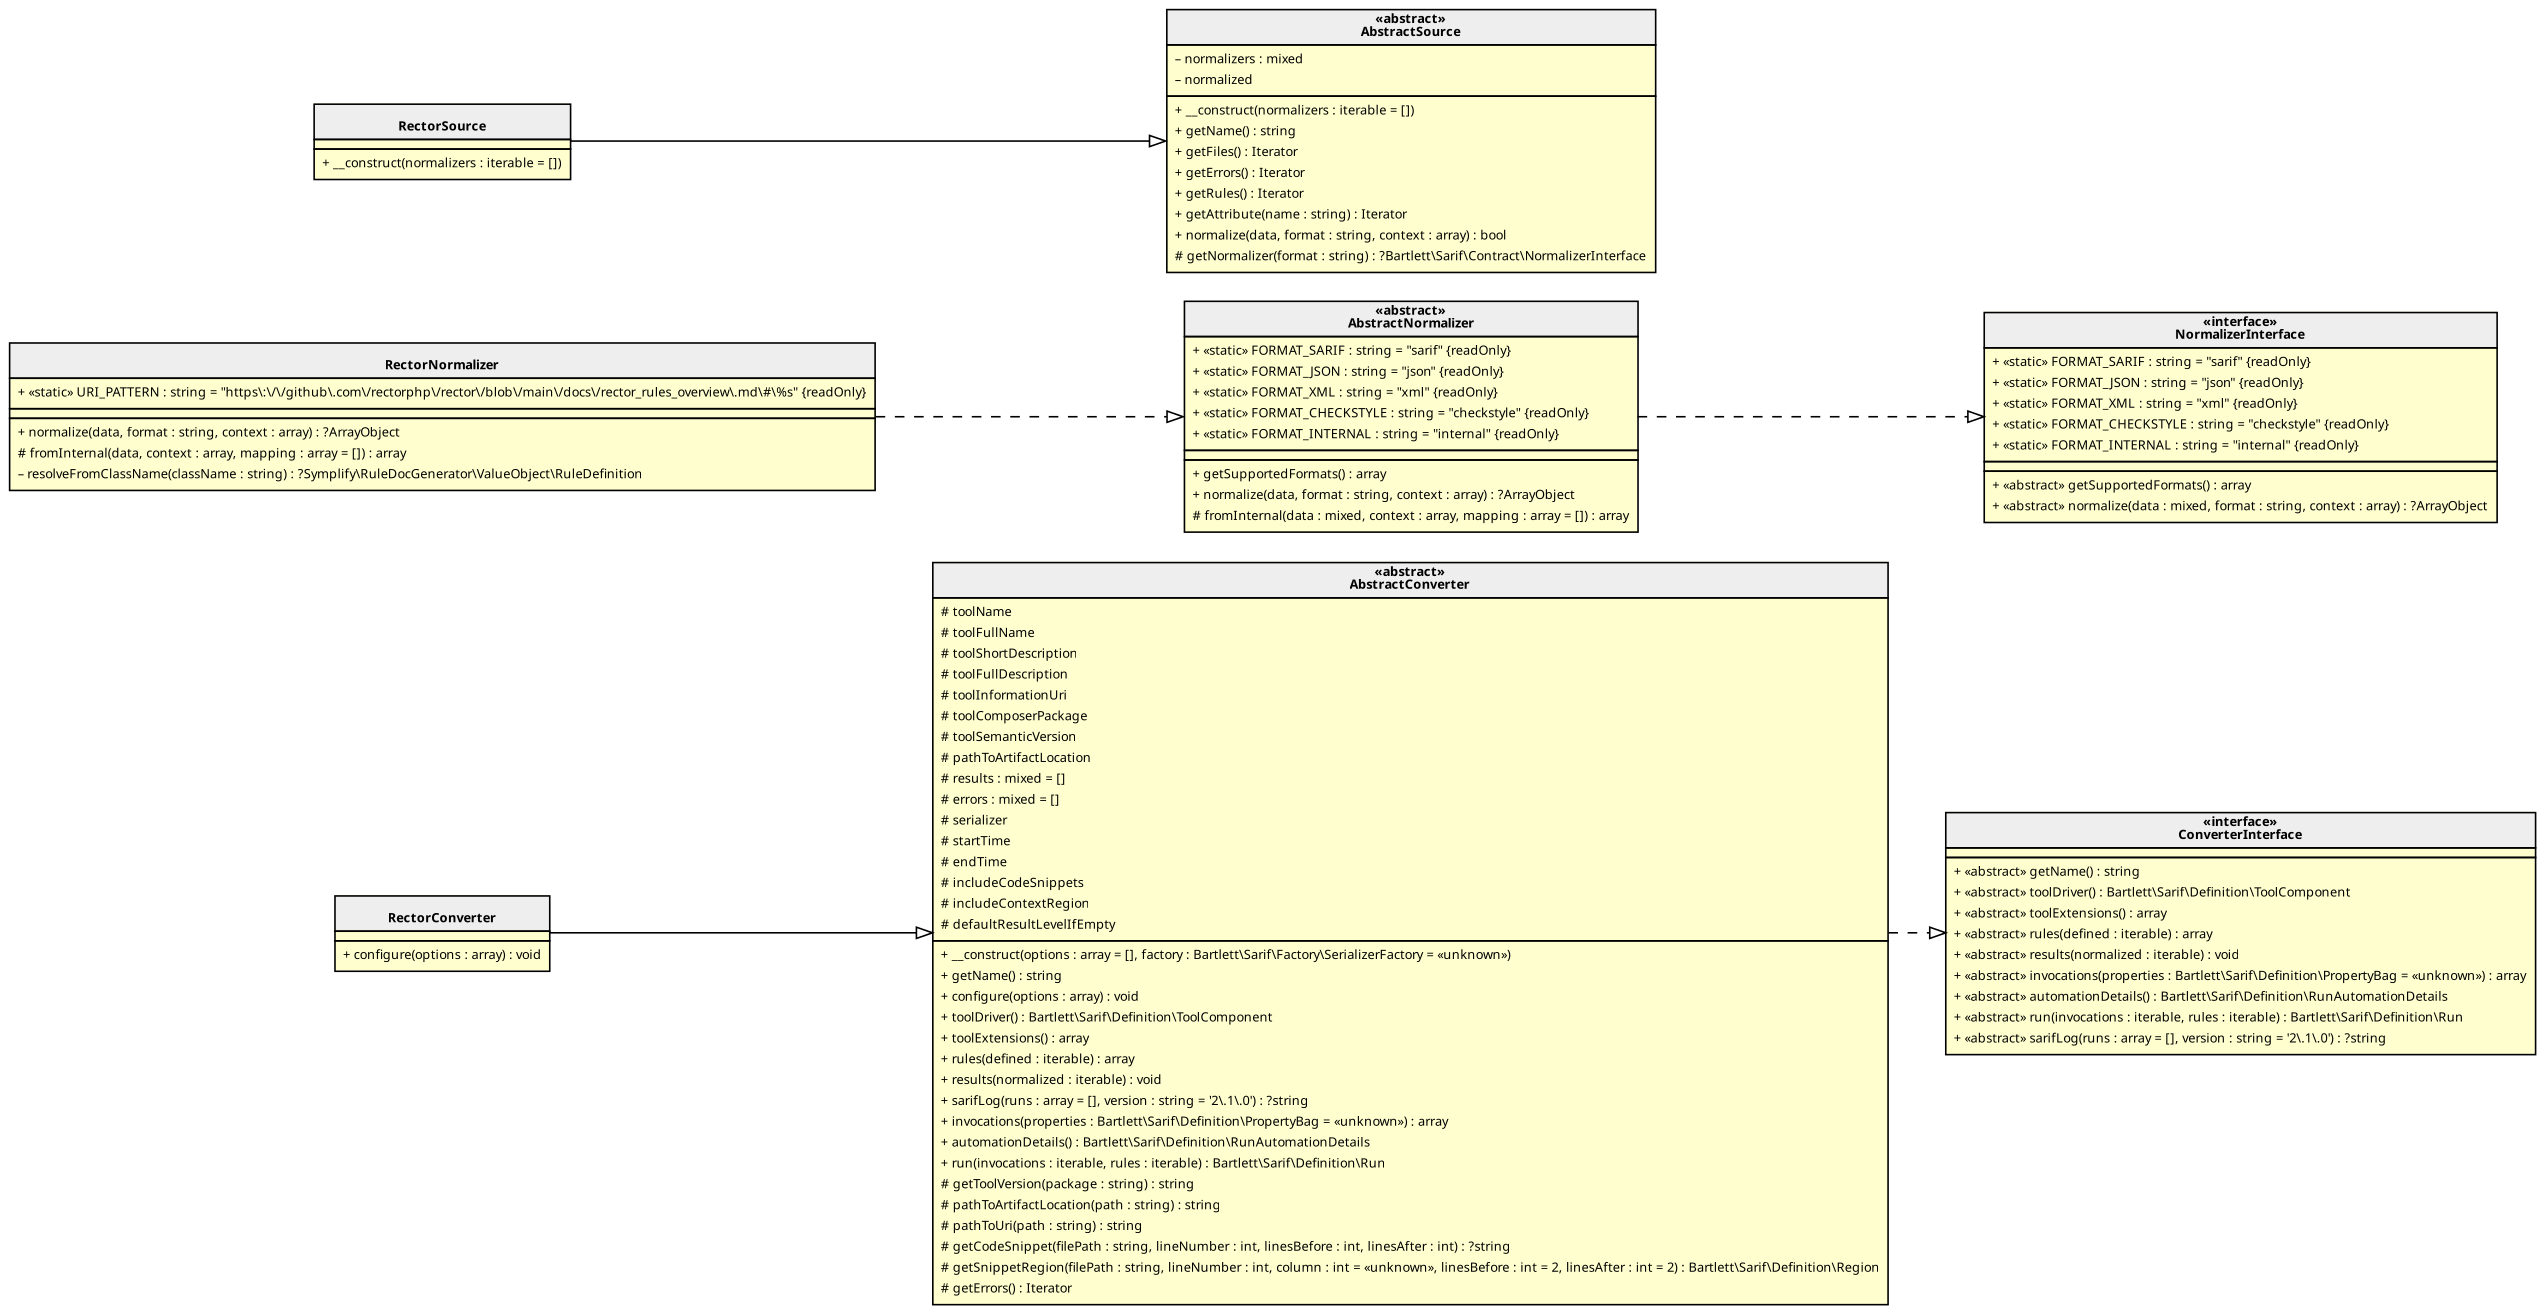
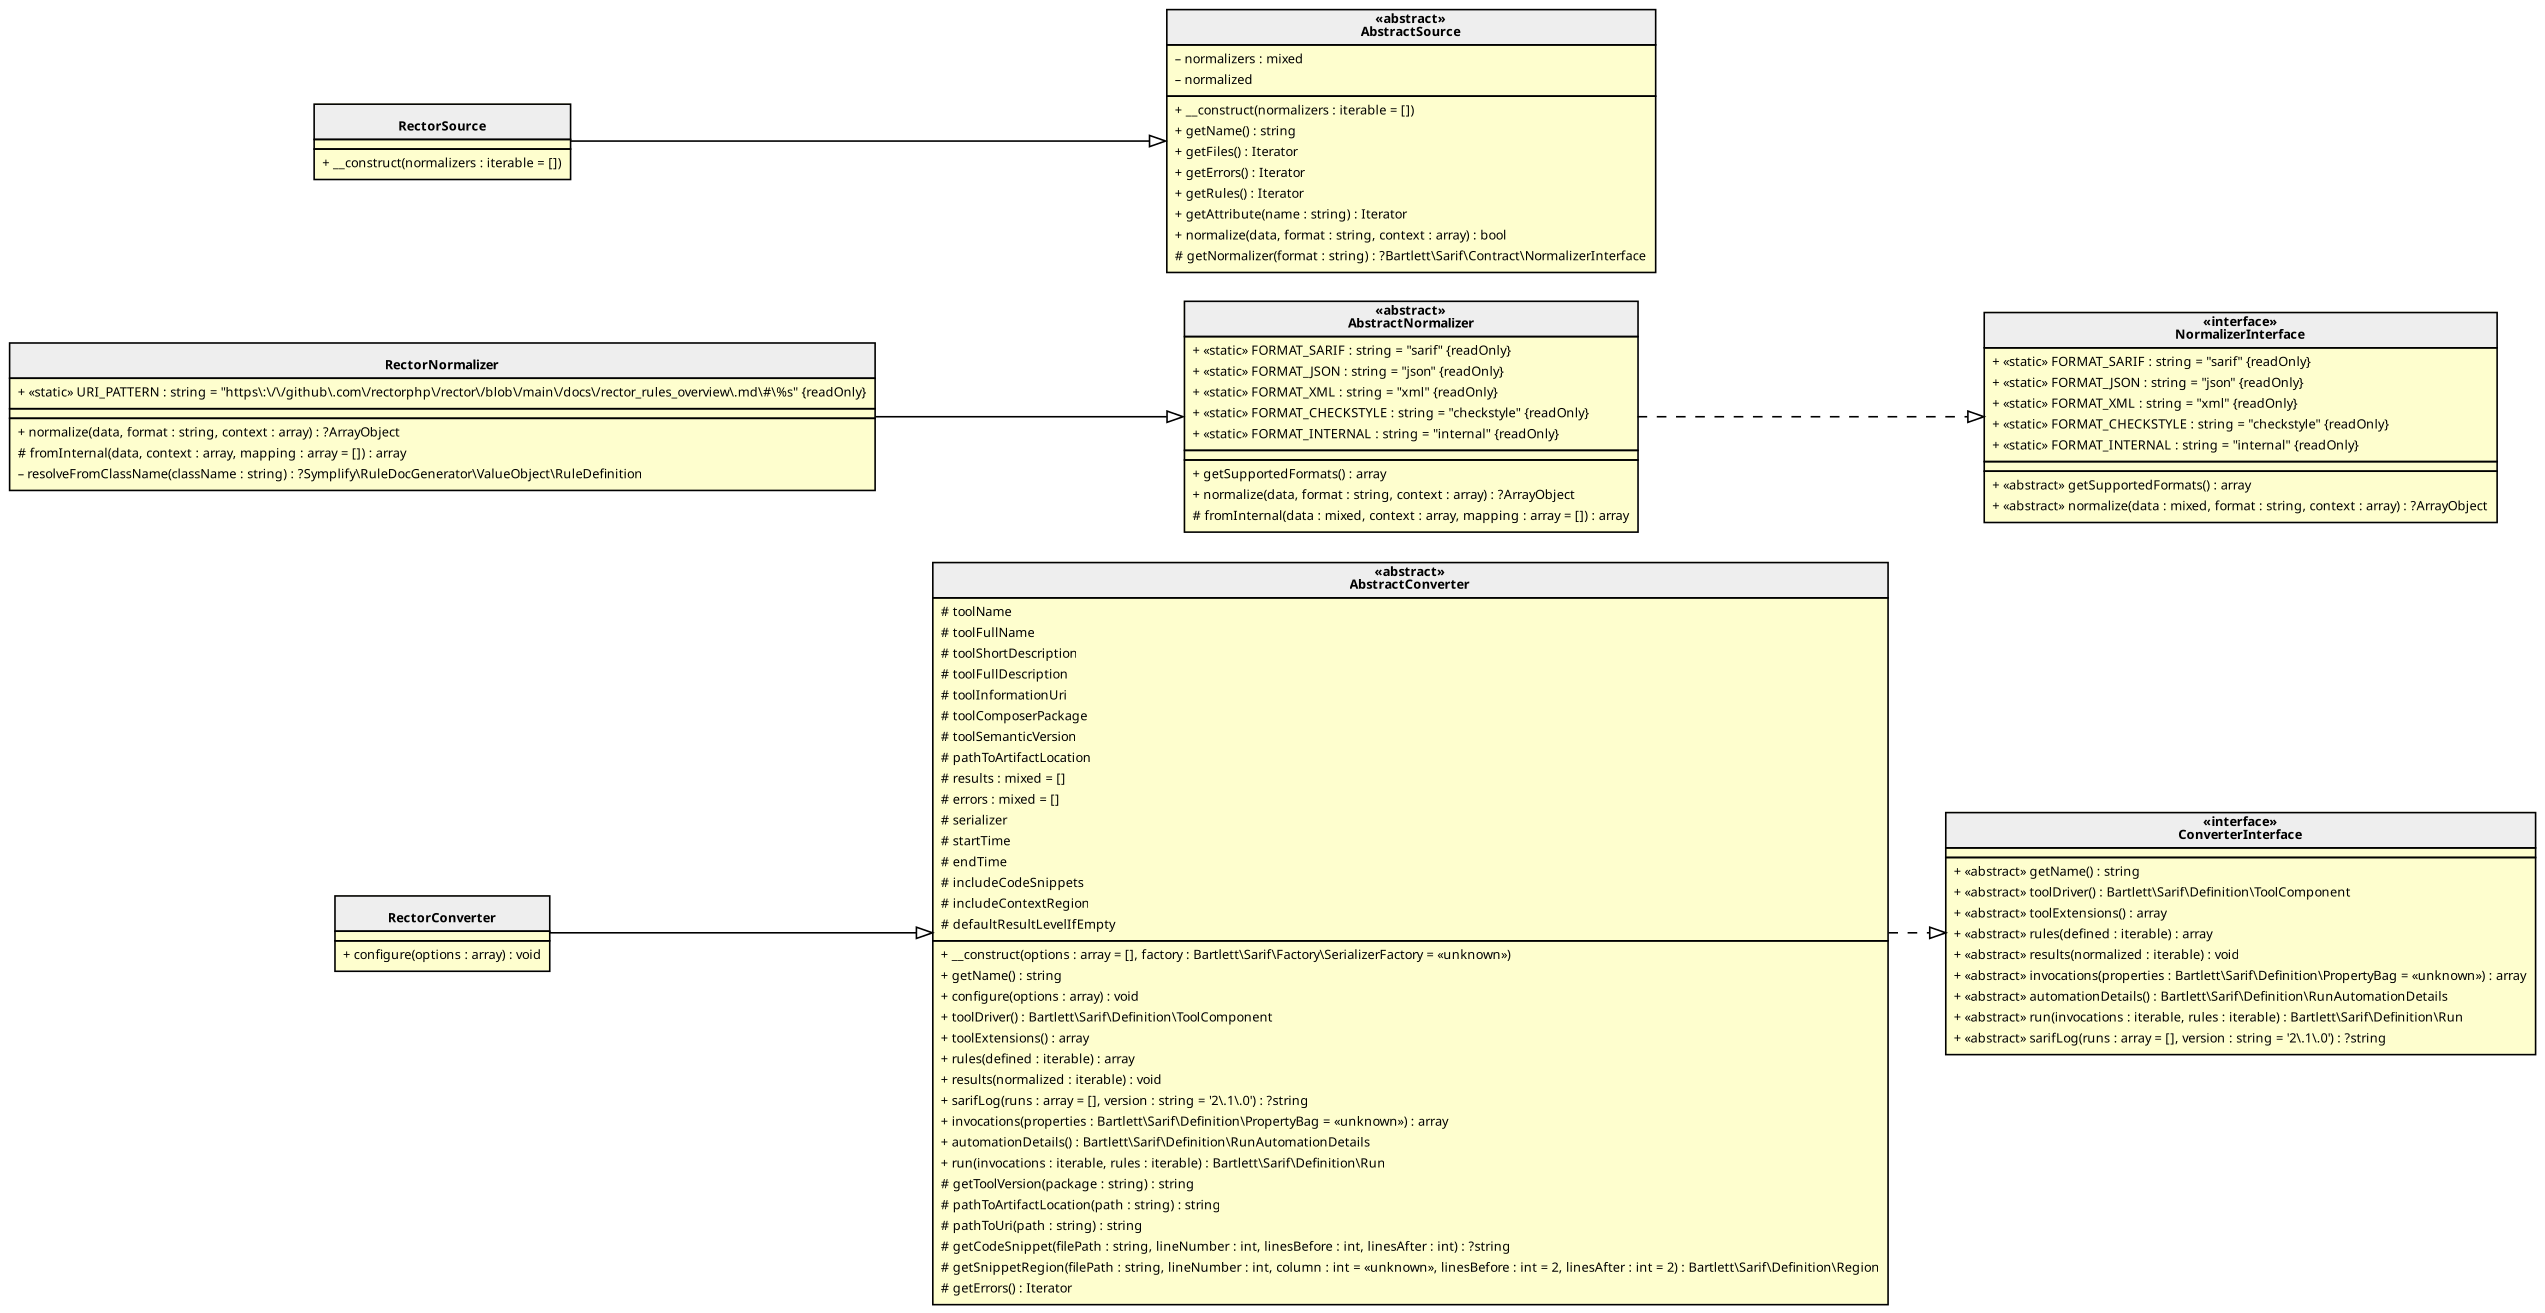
(1021, 417) -> (1021, 417)
